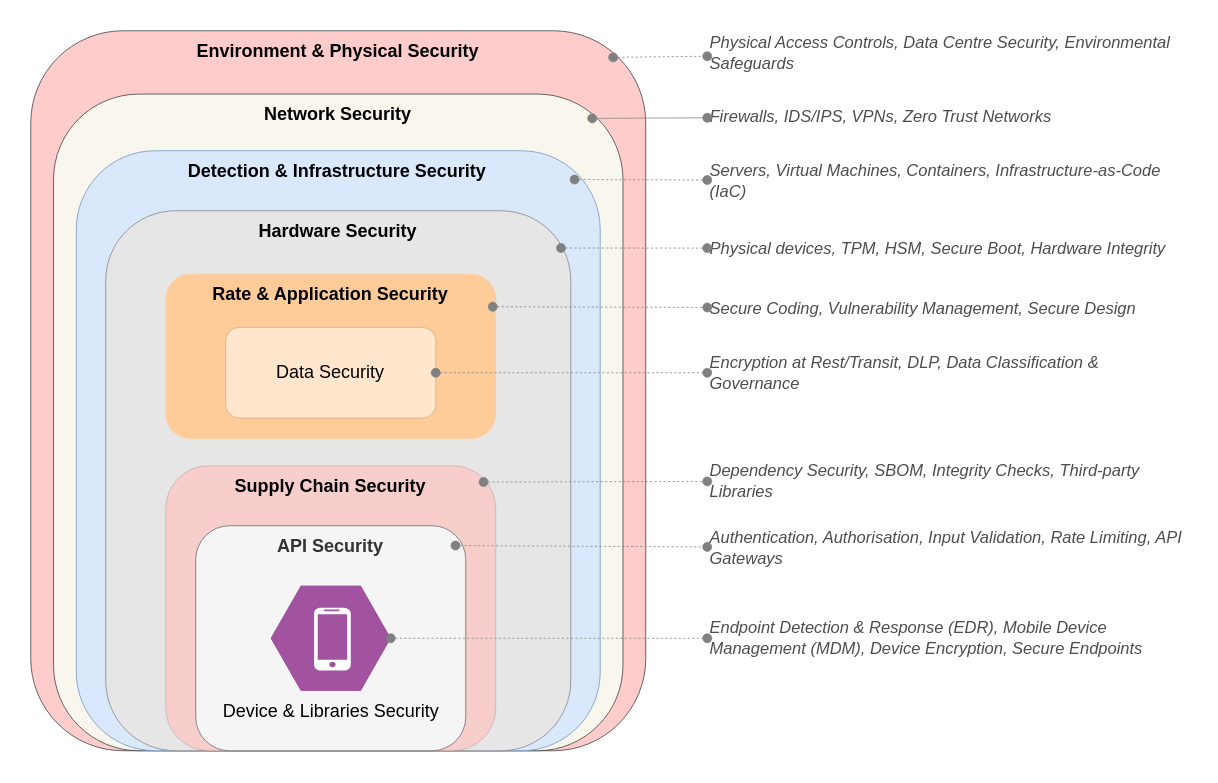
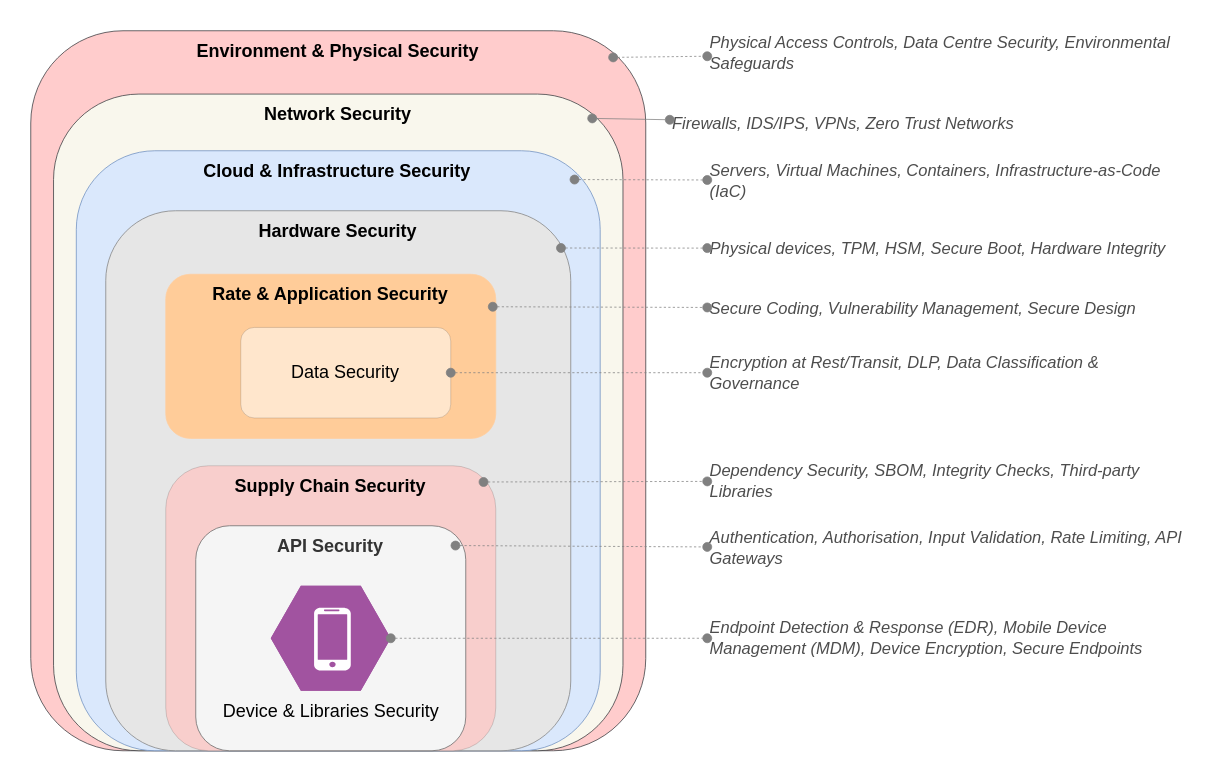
(947, 117) -> (909, 124)
(338, 172) -> (338, 172)
(331, 373) -> (346, 373)
